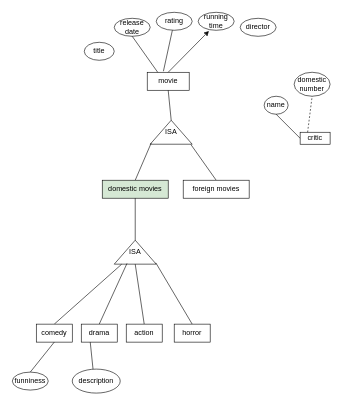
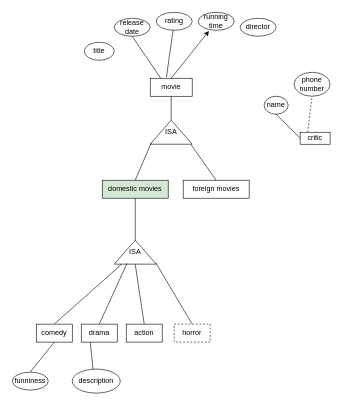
(168, 81) -> (171, 87)
(312, 84) -> (312, 84)
(192, 333) -> (192, 333)
